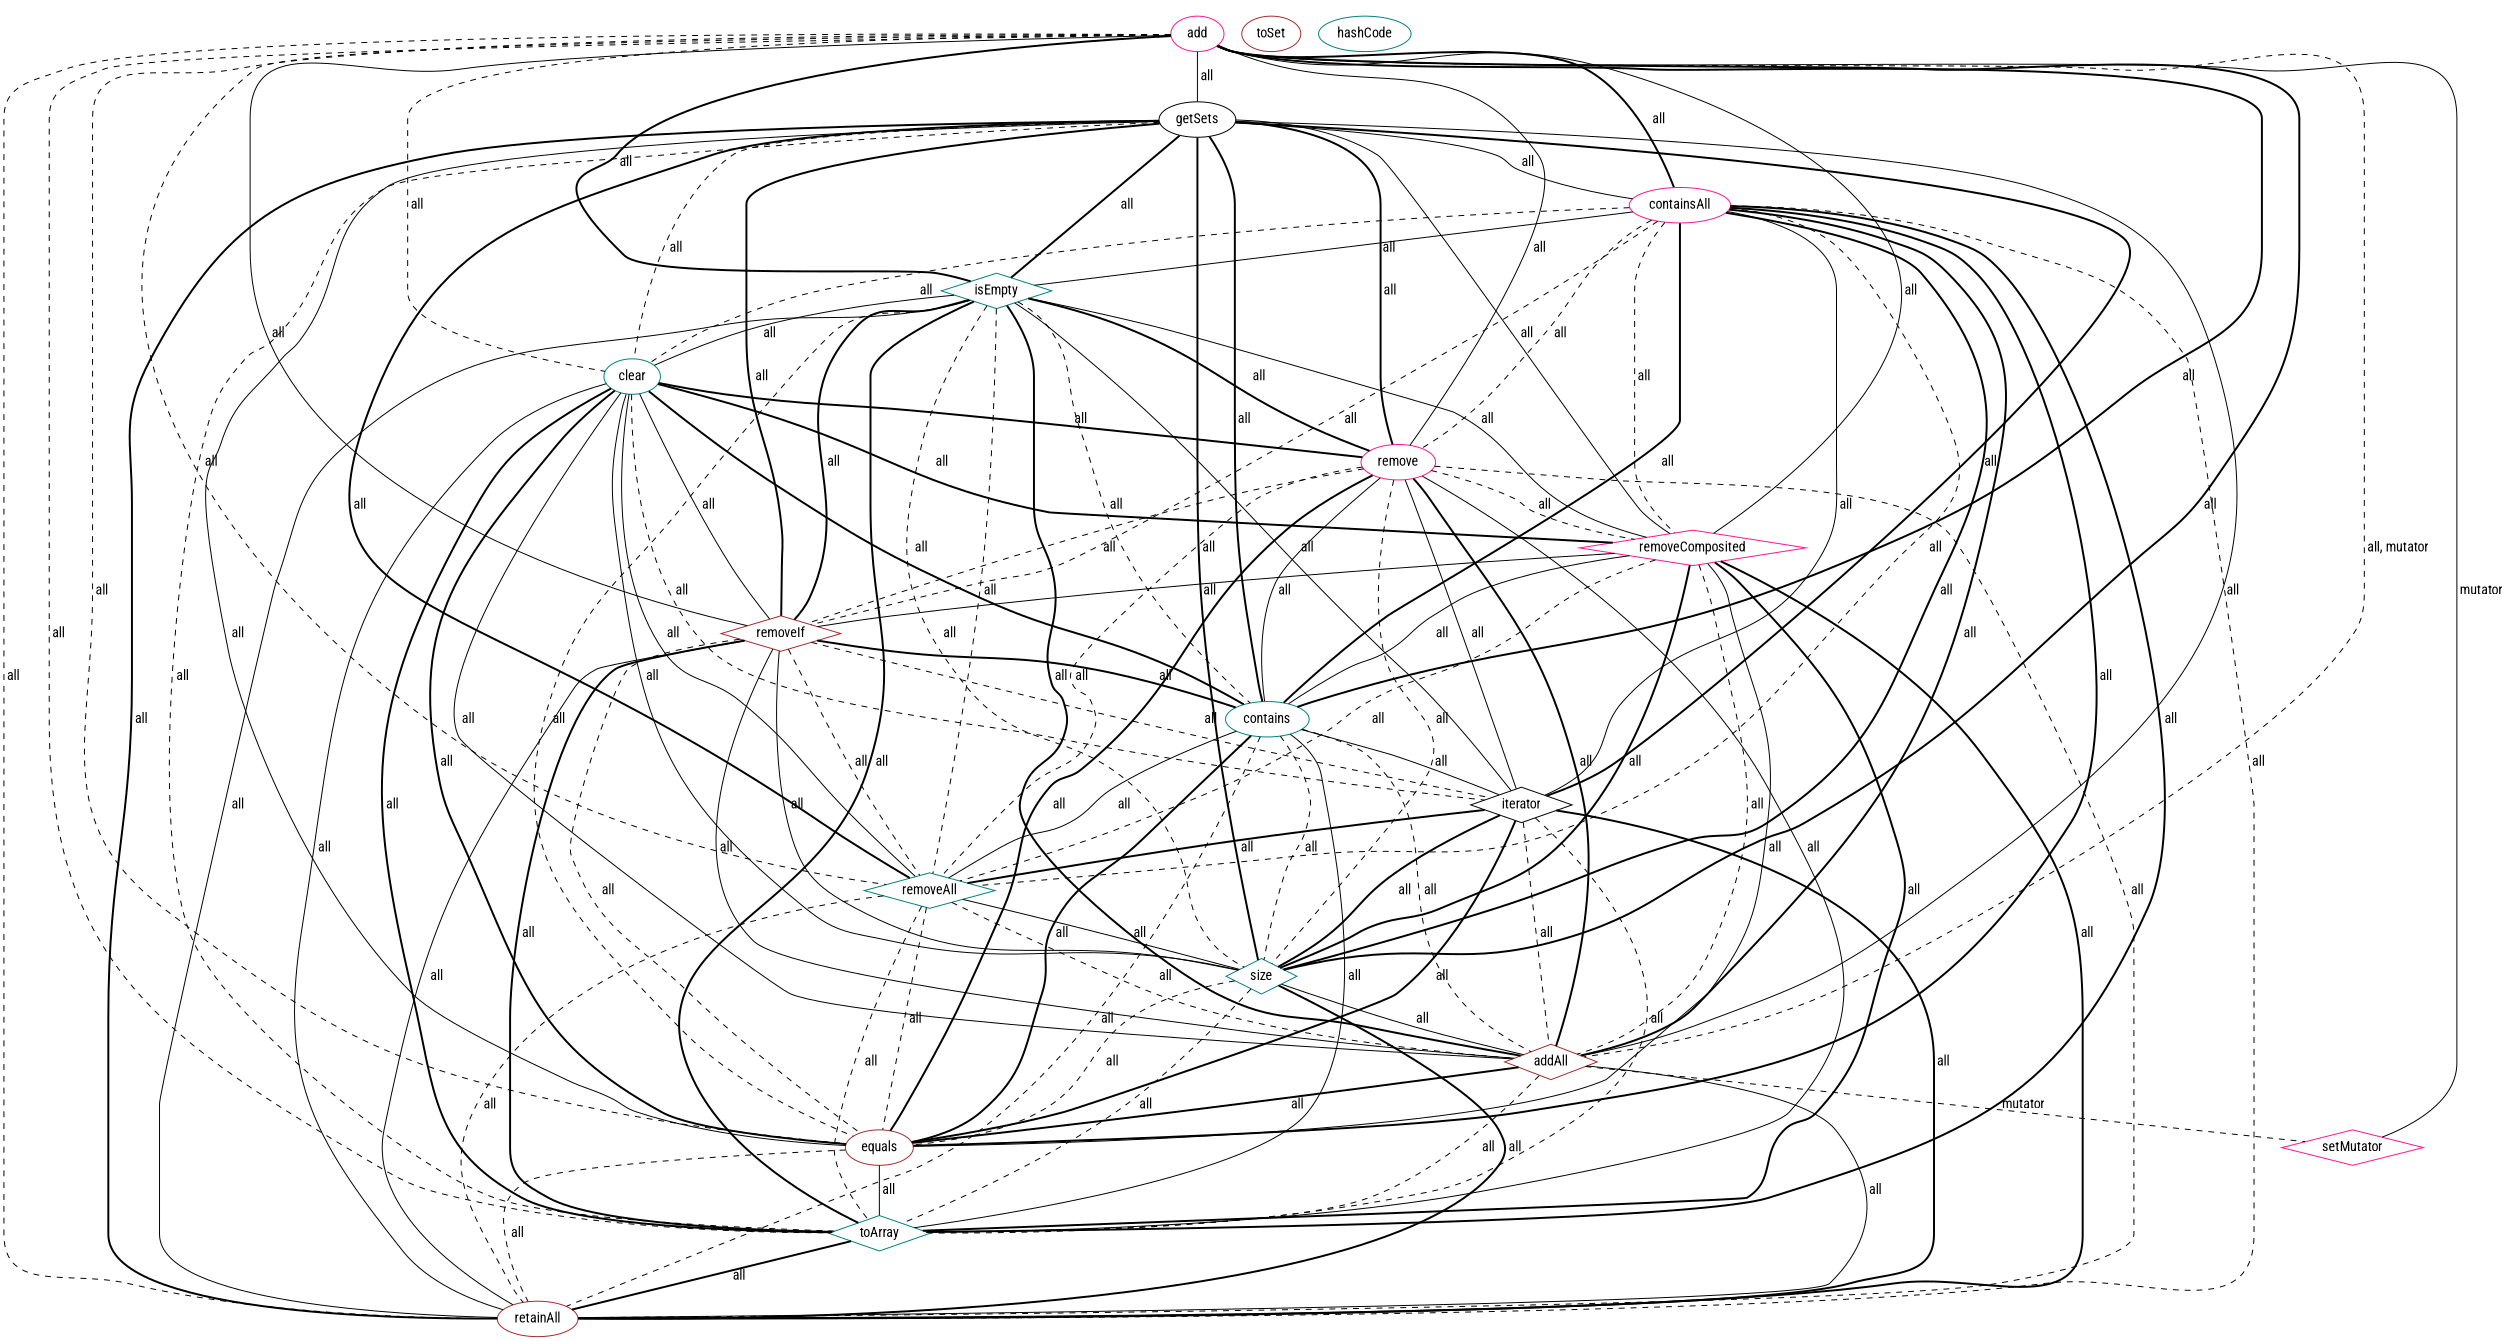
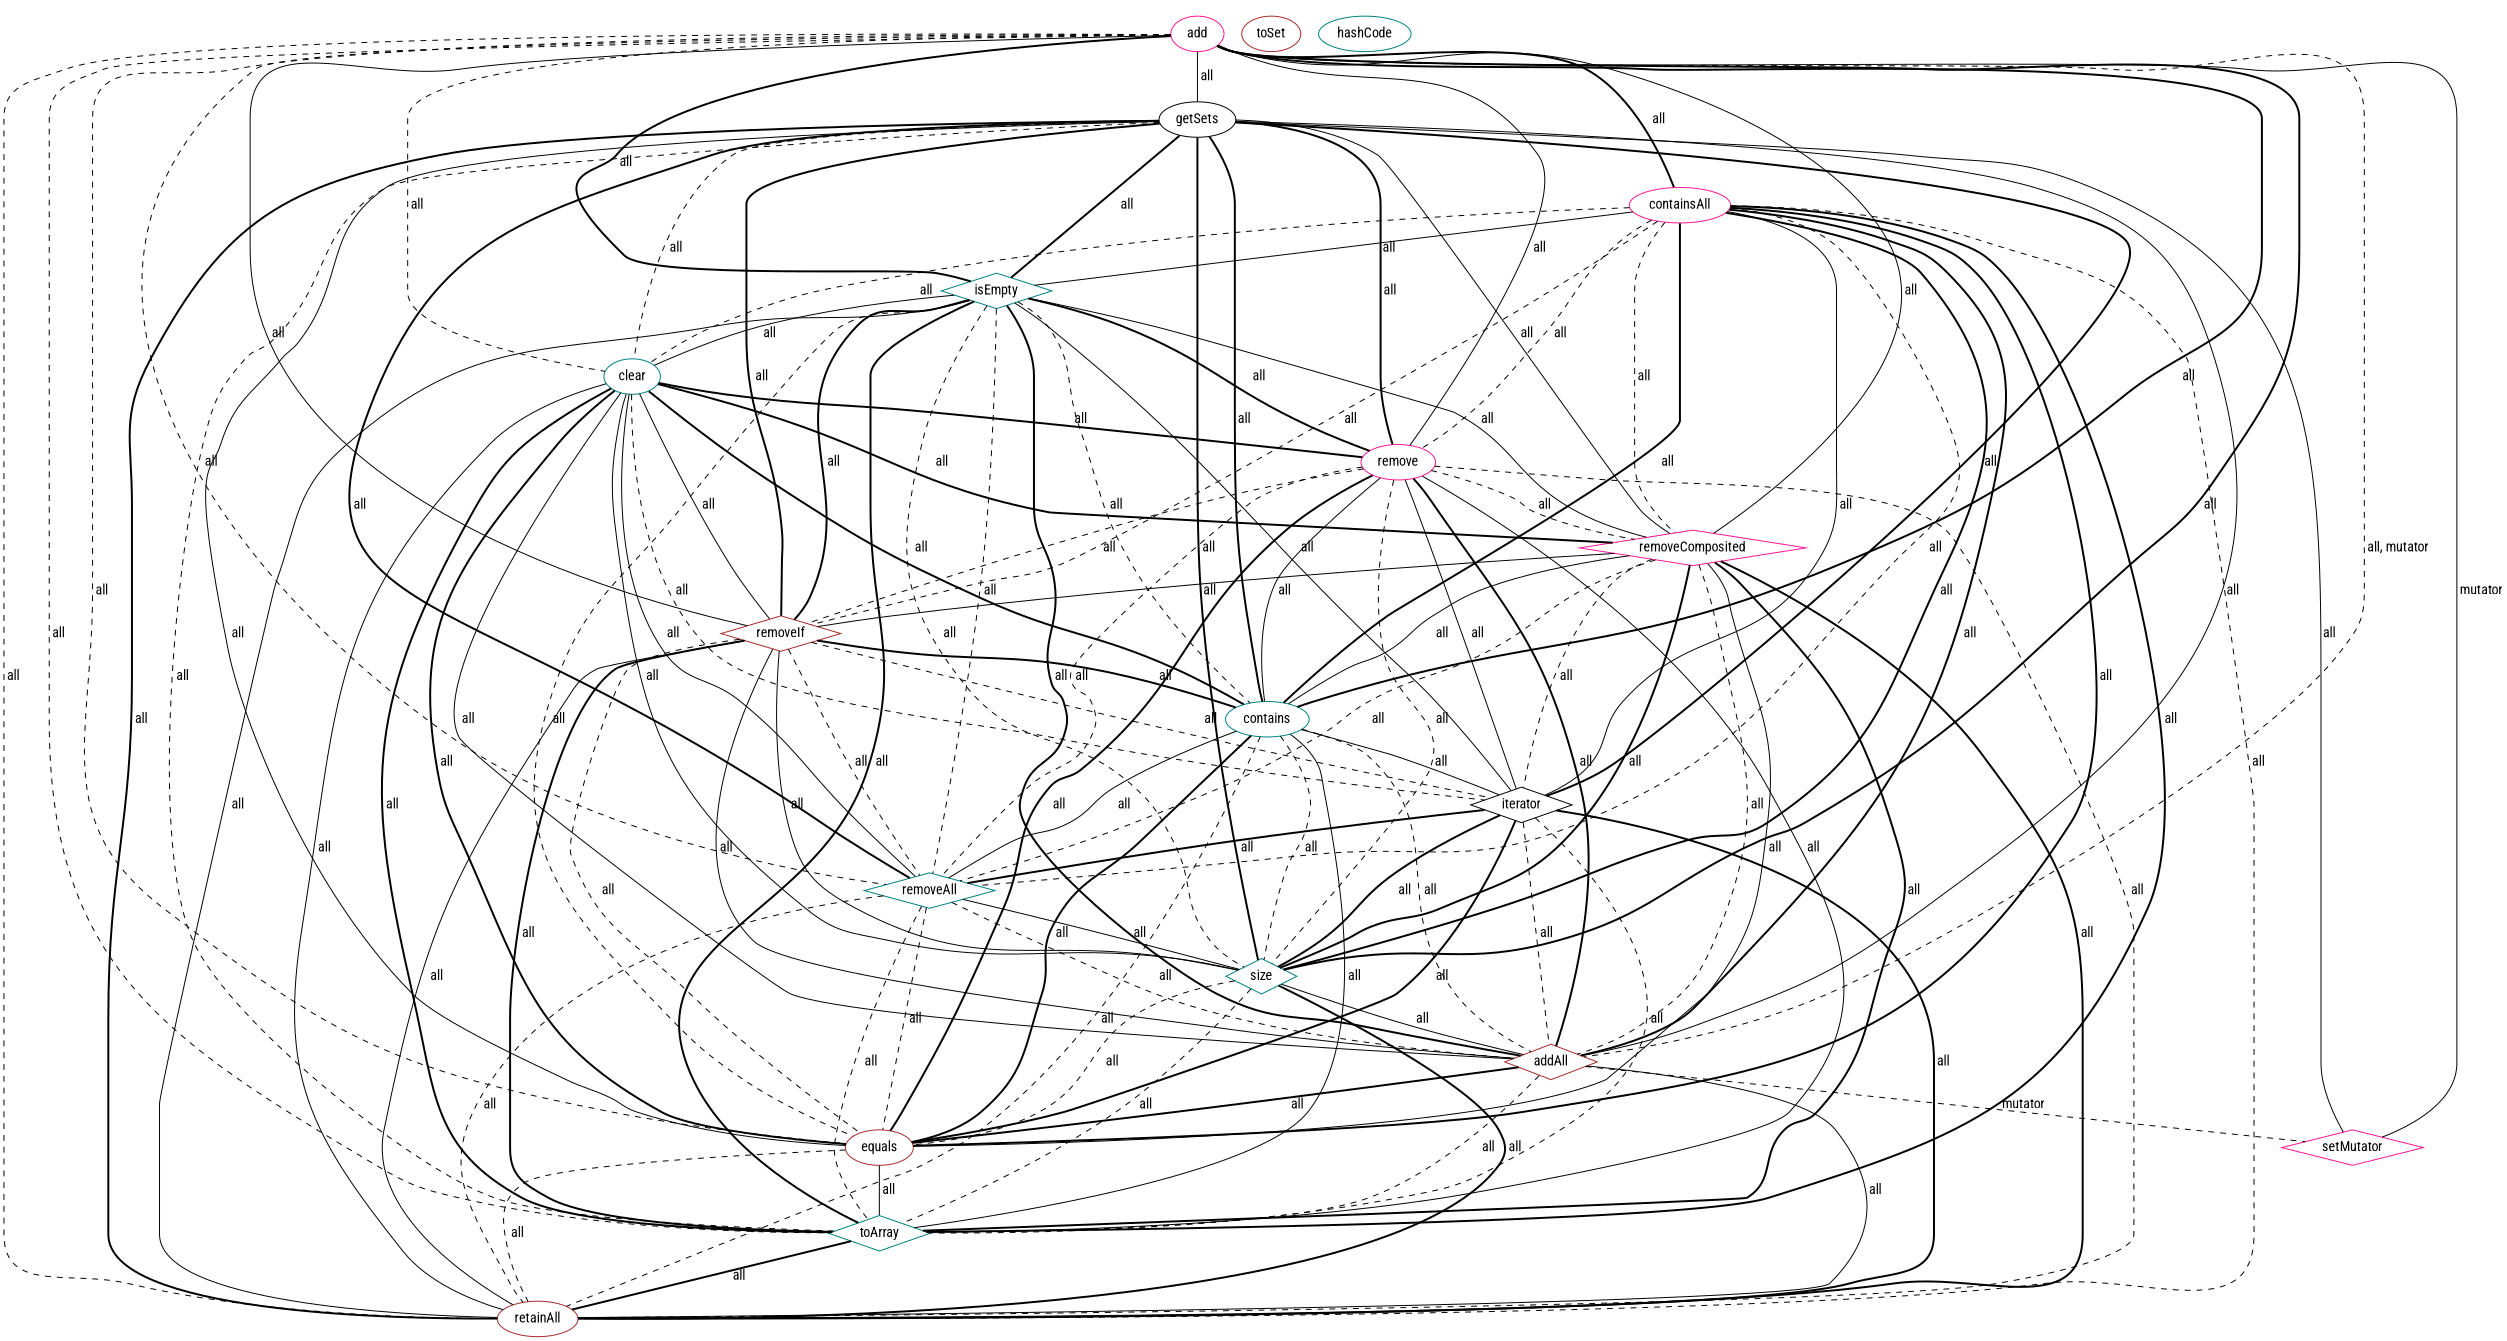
(1438, 142) -> (2173, 231)
none -> (1563, 658)
